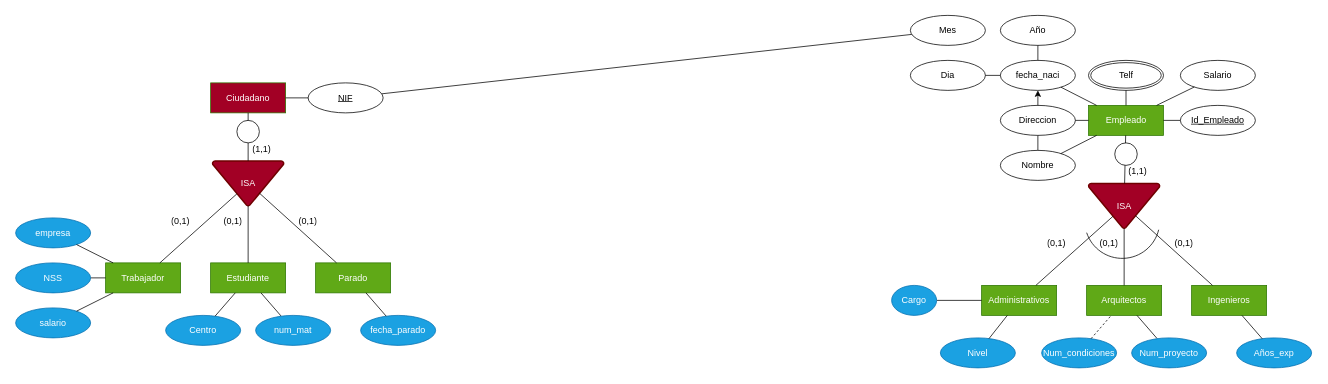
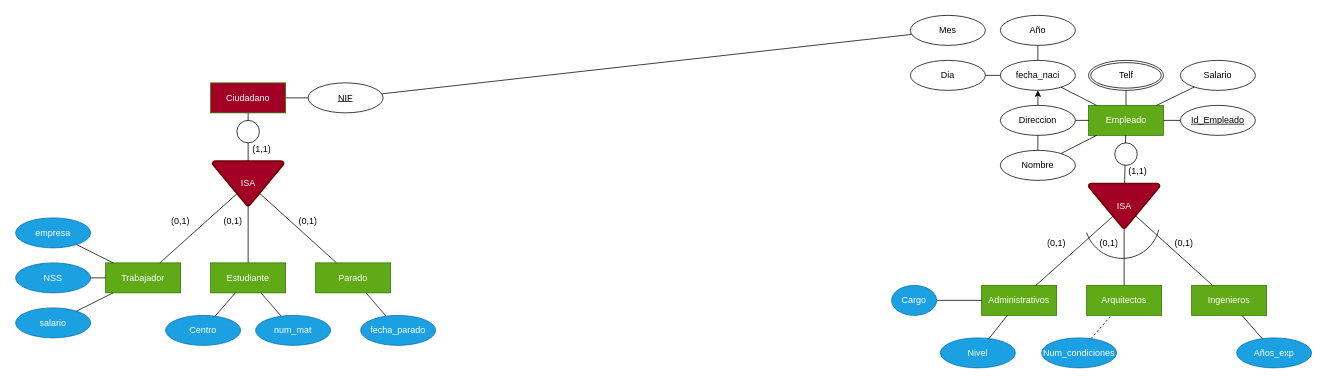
(1147, 327) -> none
(1169, 353) -> none
